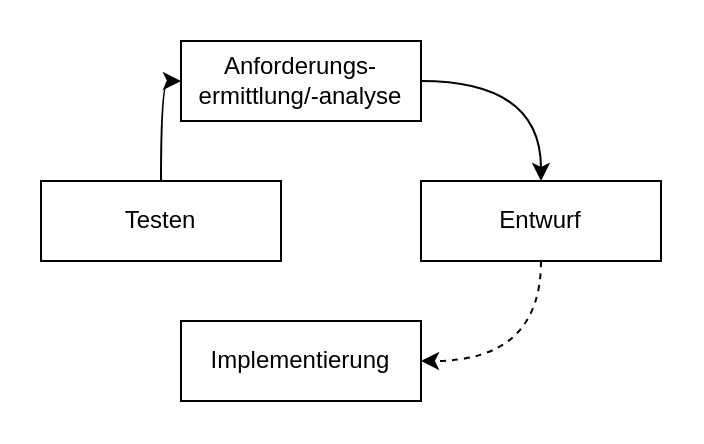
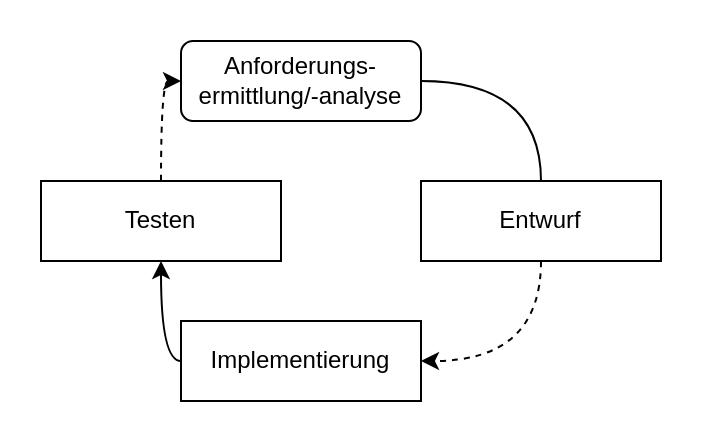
(301, 81) -> (301, 81)
(518, 109) -> (520, 115)
(162, 132) -> (162, 132)
none -> (163, 320)
